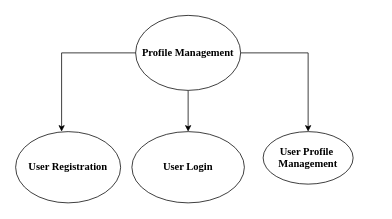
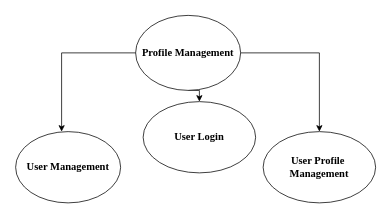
(308, 158) -> (319, 167)
(188, 167) -> (199, 137)
(68, 168) -> (68, 168)
